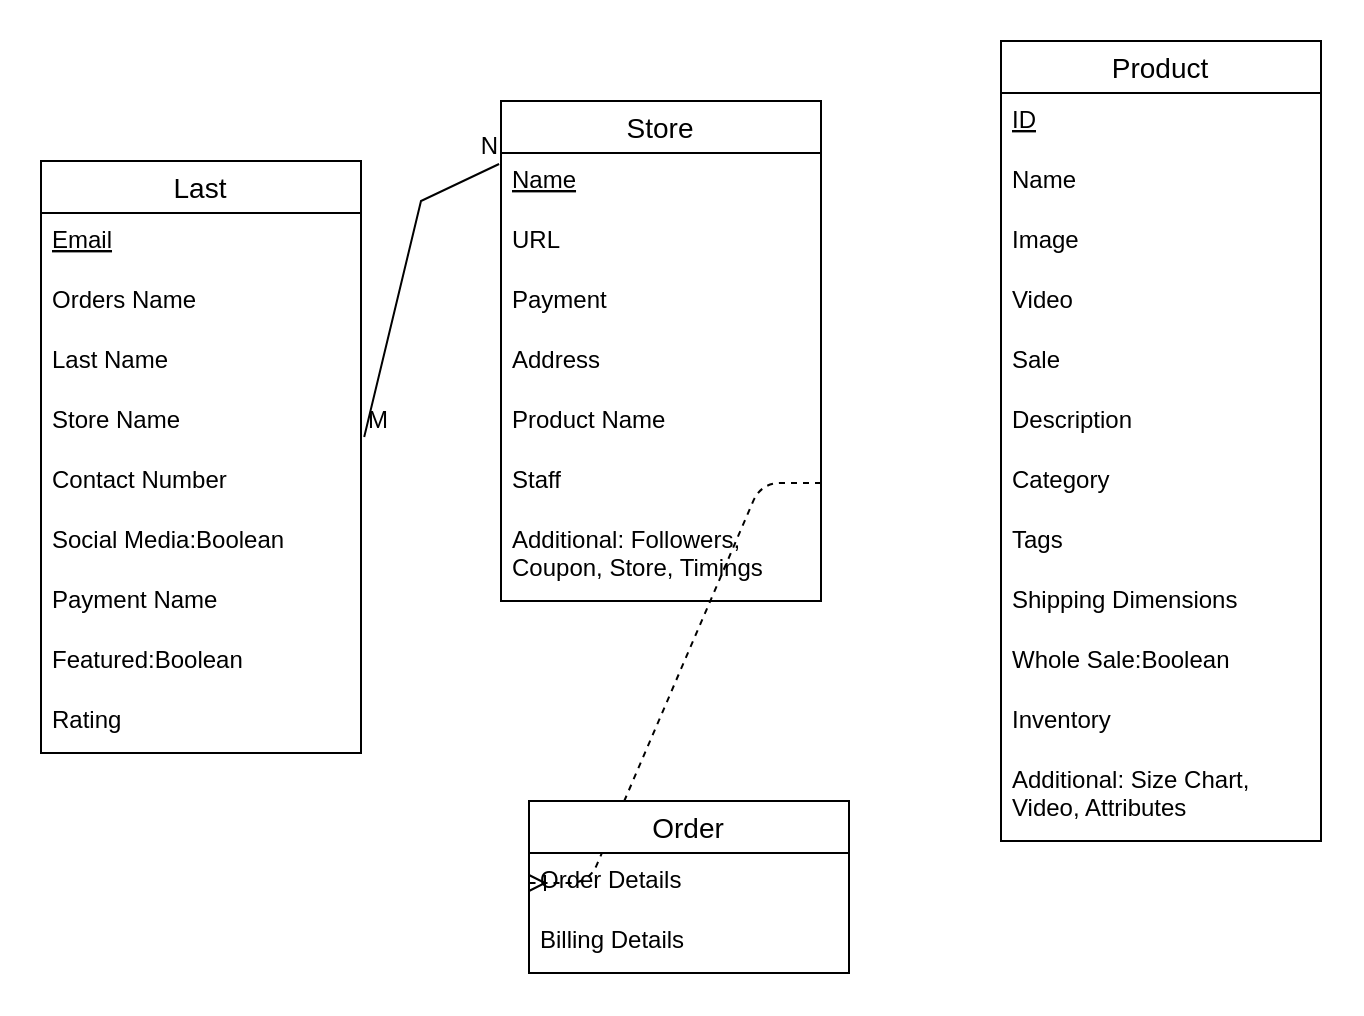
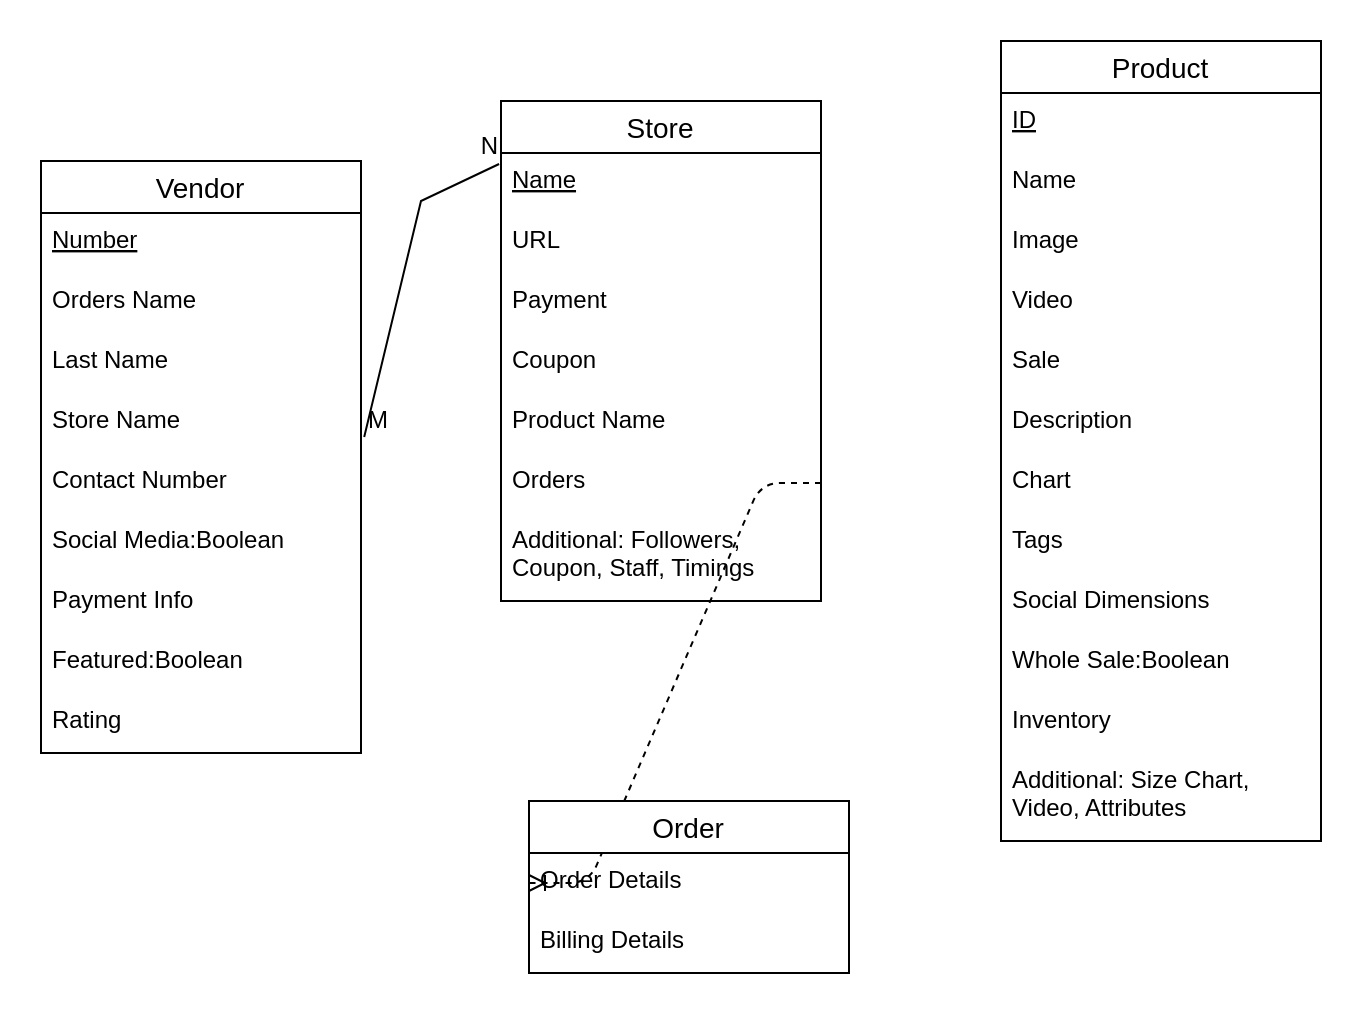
(200, 189) -> (200, 189)
(79, 240) -> (92, 240)
(559, 360) -> (552, 360)
(546, 480) -> (552, 480)
(1066, 480) -> (1046, 480)
(635, 540) -> (635, 540)
(130, 600) -> (130, 600)
(1124, 600) -> (1111, 600)
